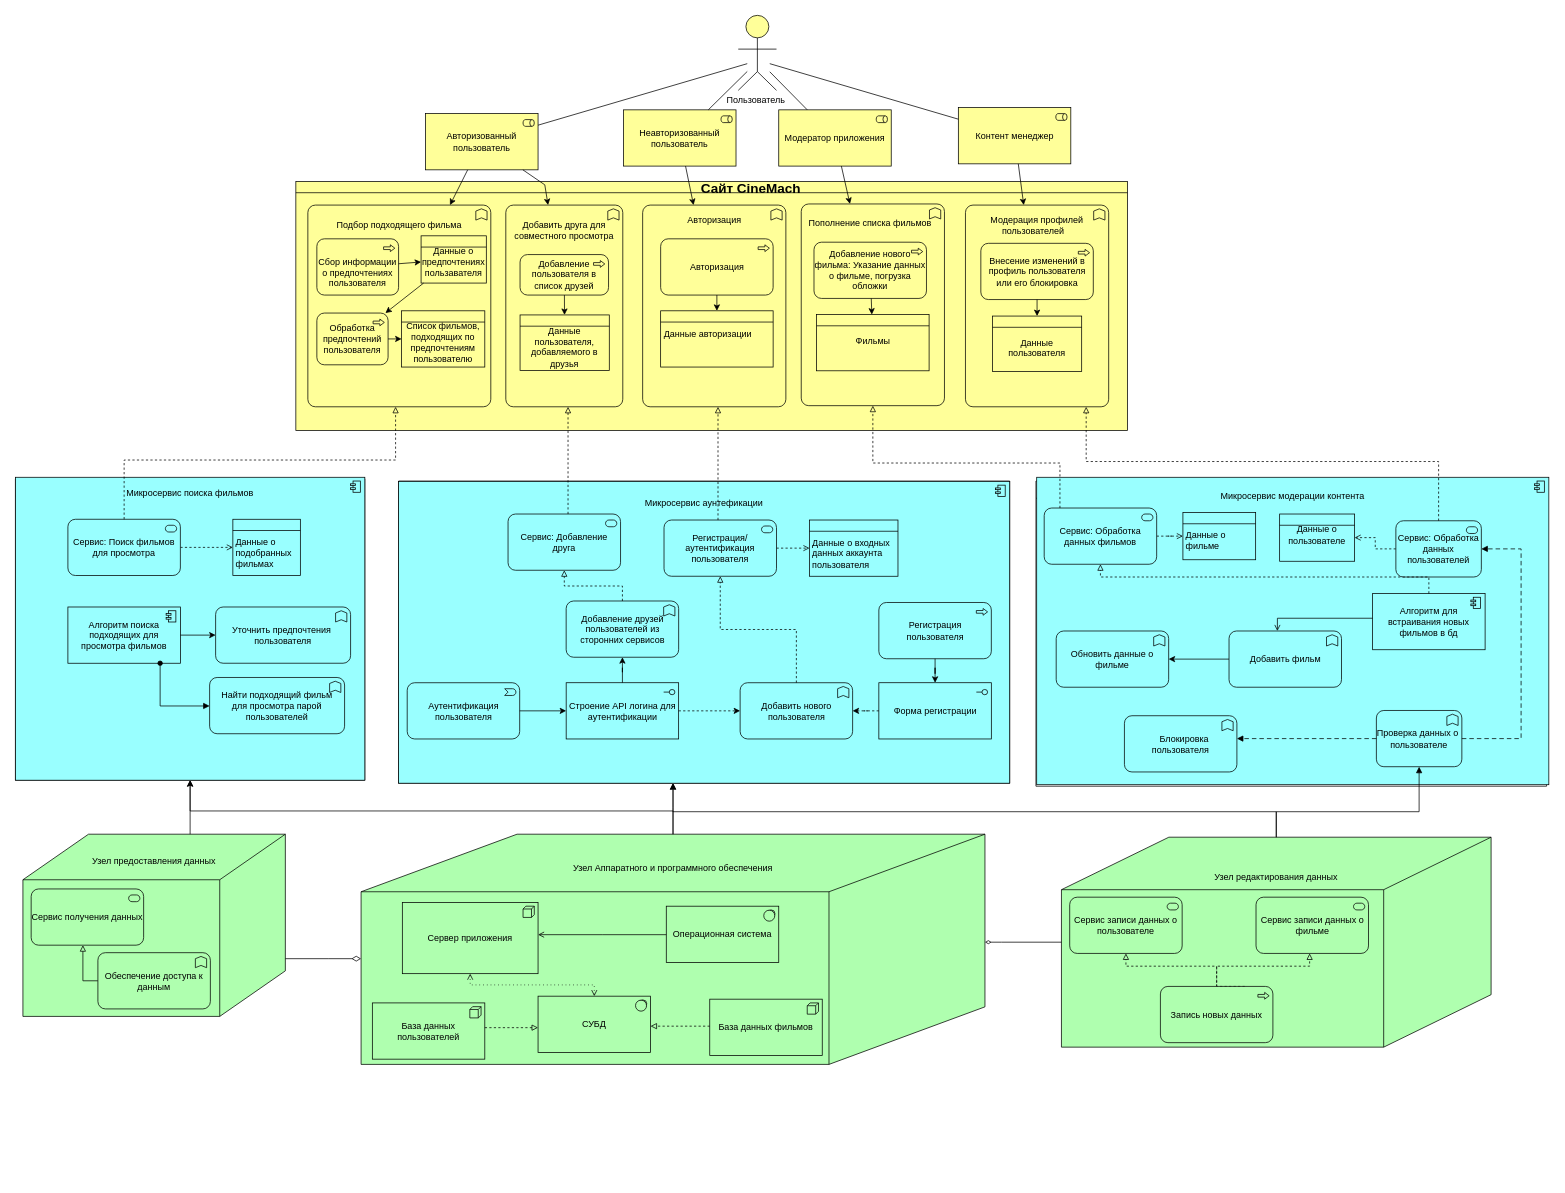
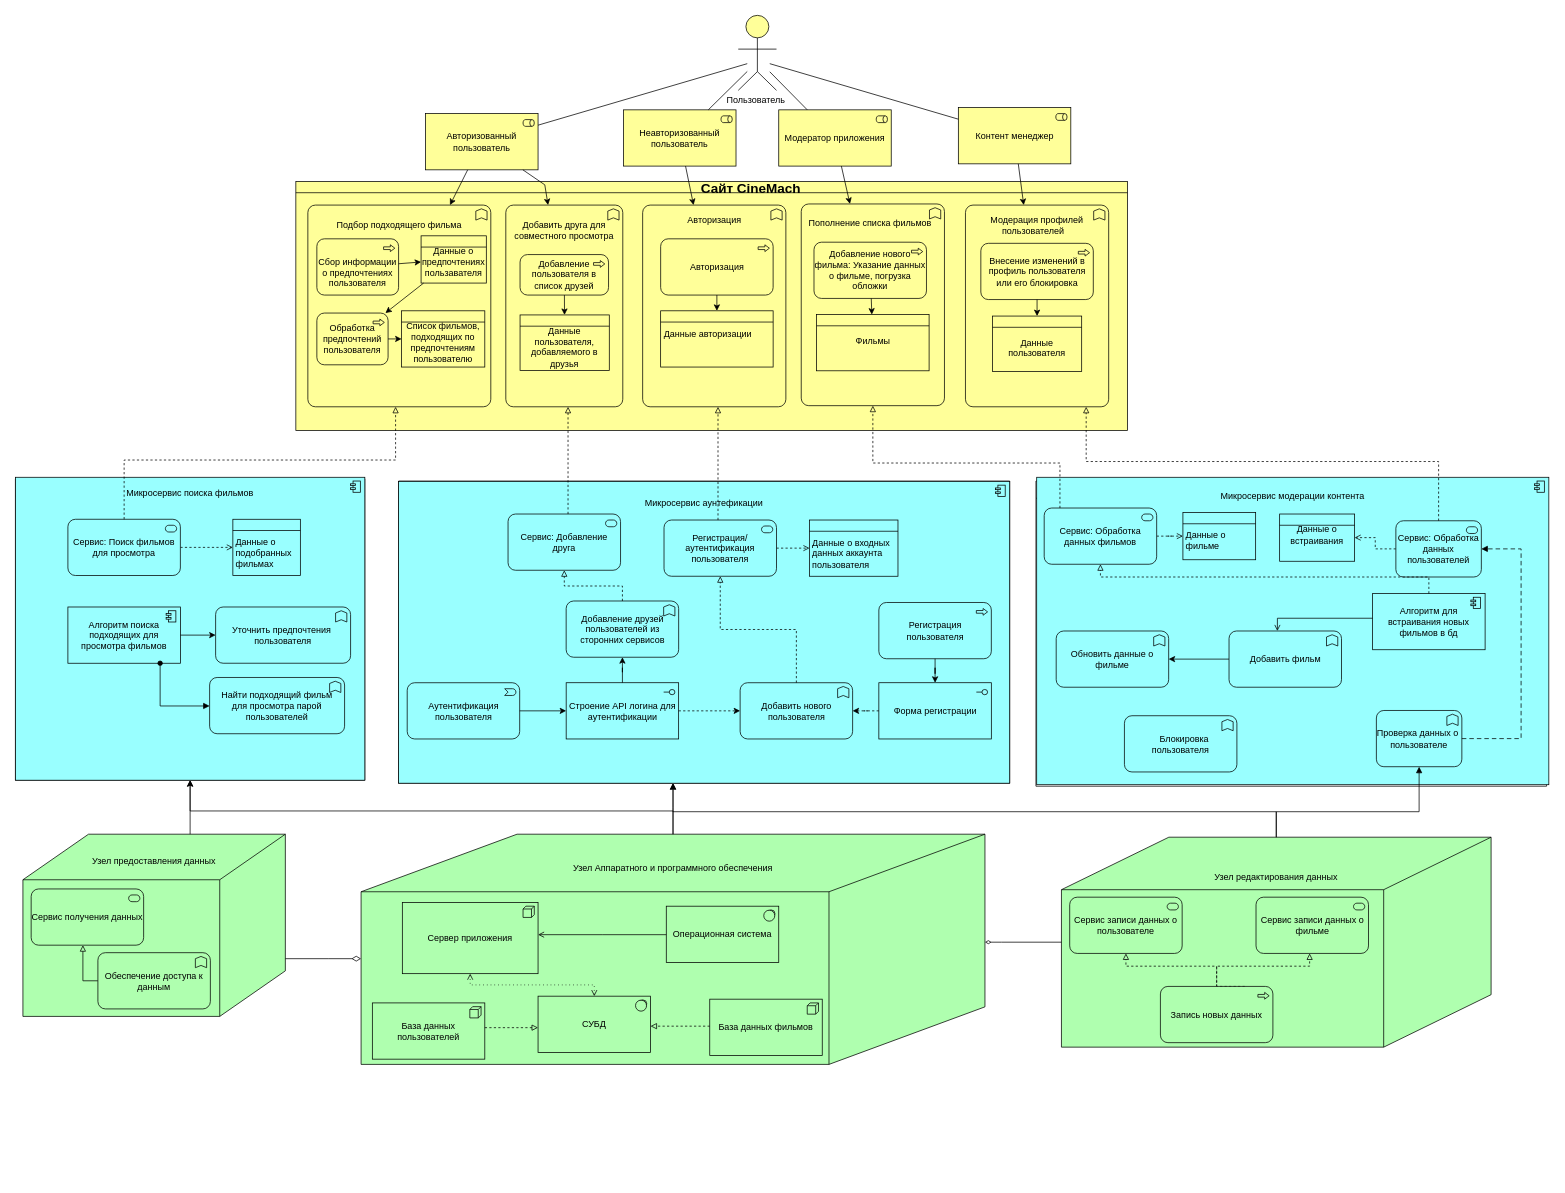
(1317, 514) -> (1317, 514)
(1310, 739) -> none
